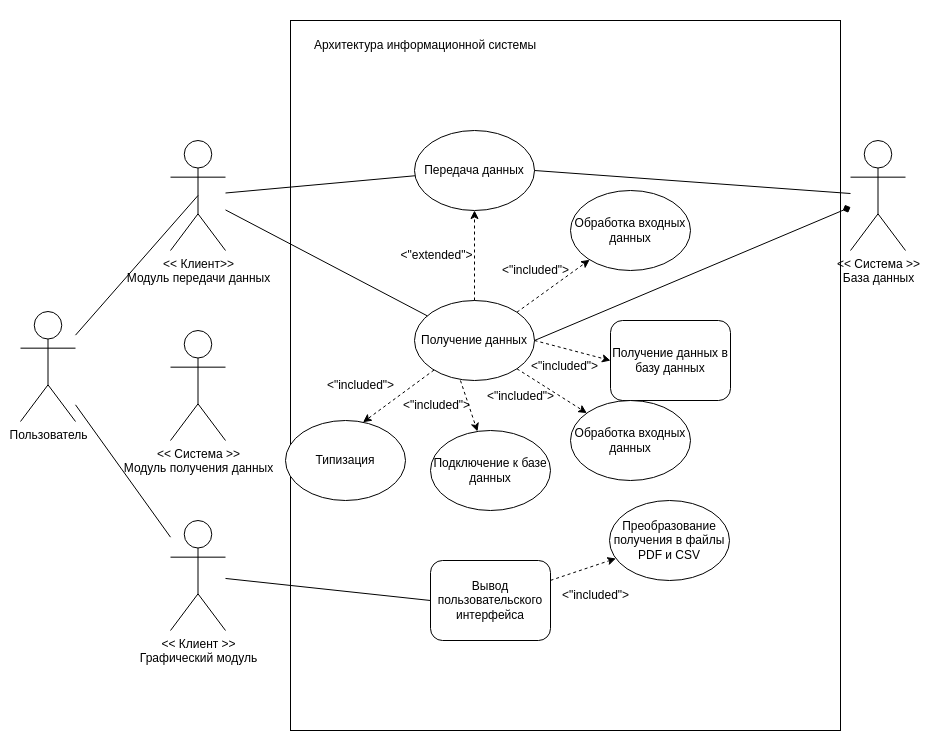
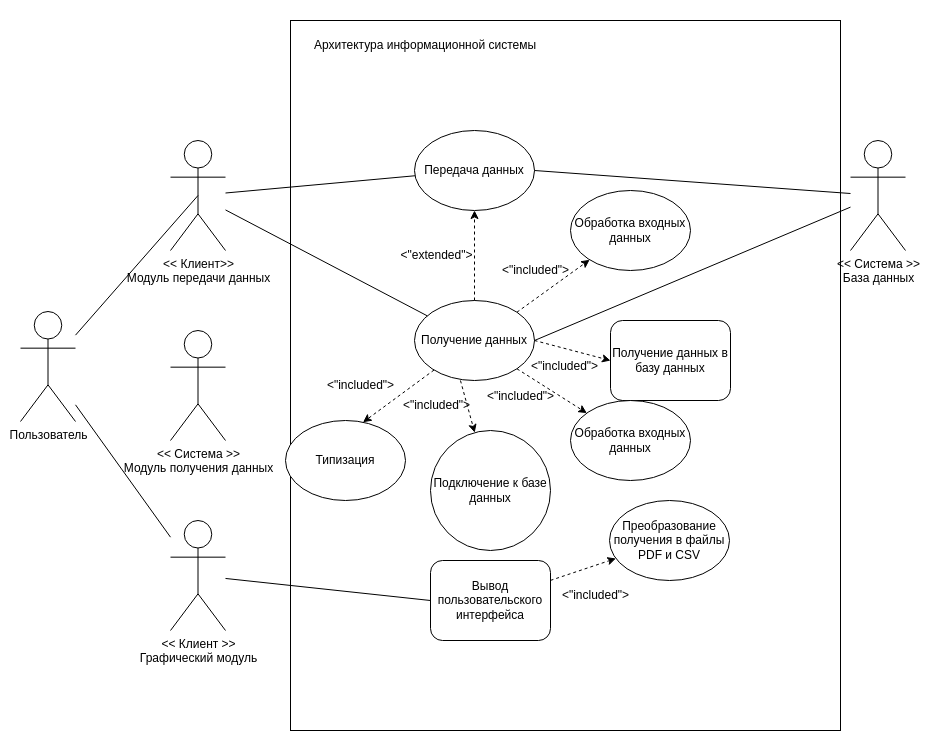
(842, 211) -> (846, 209)
(491, 471) -> (491, 491)
